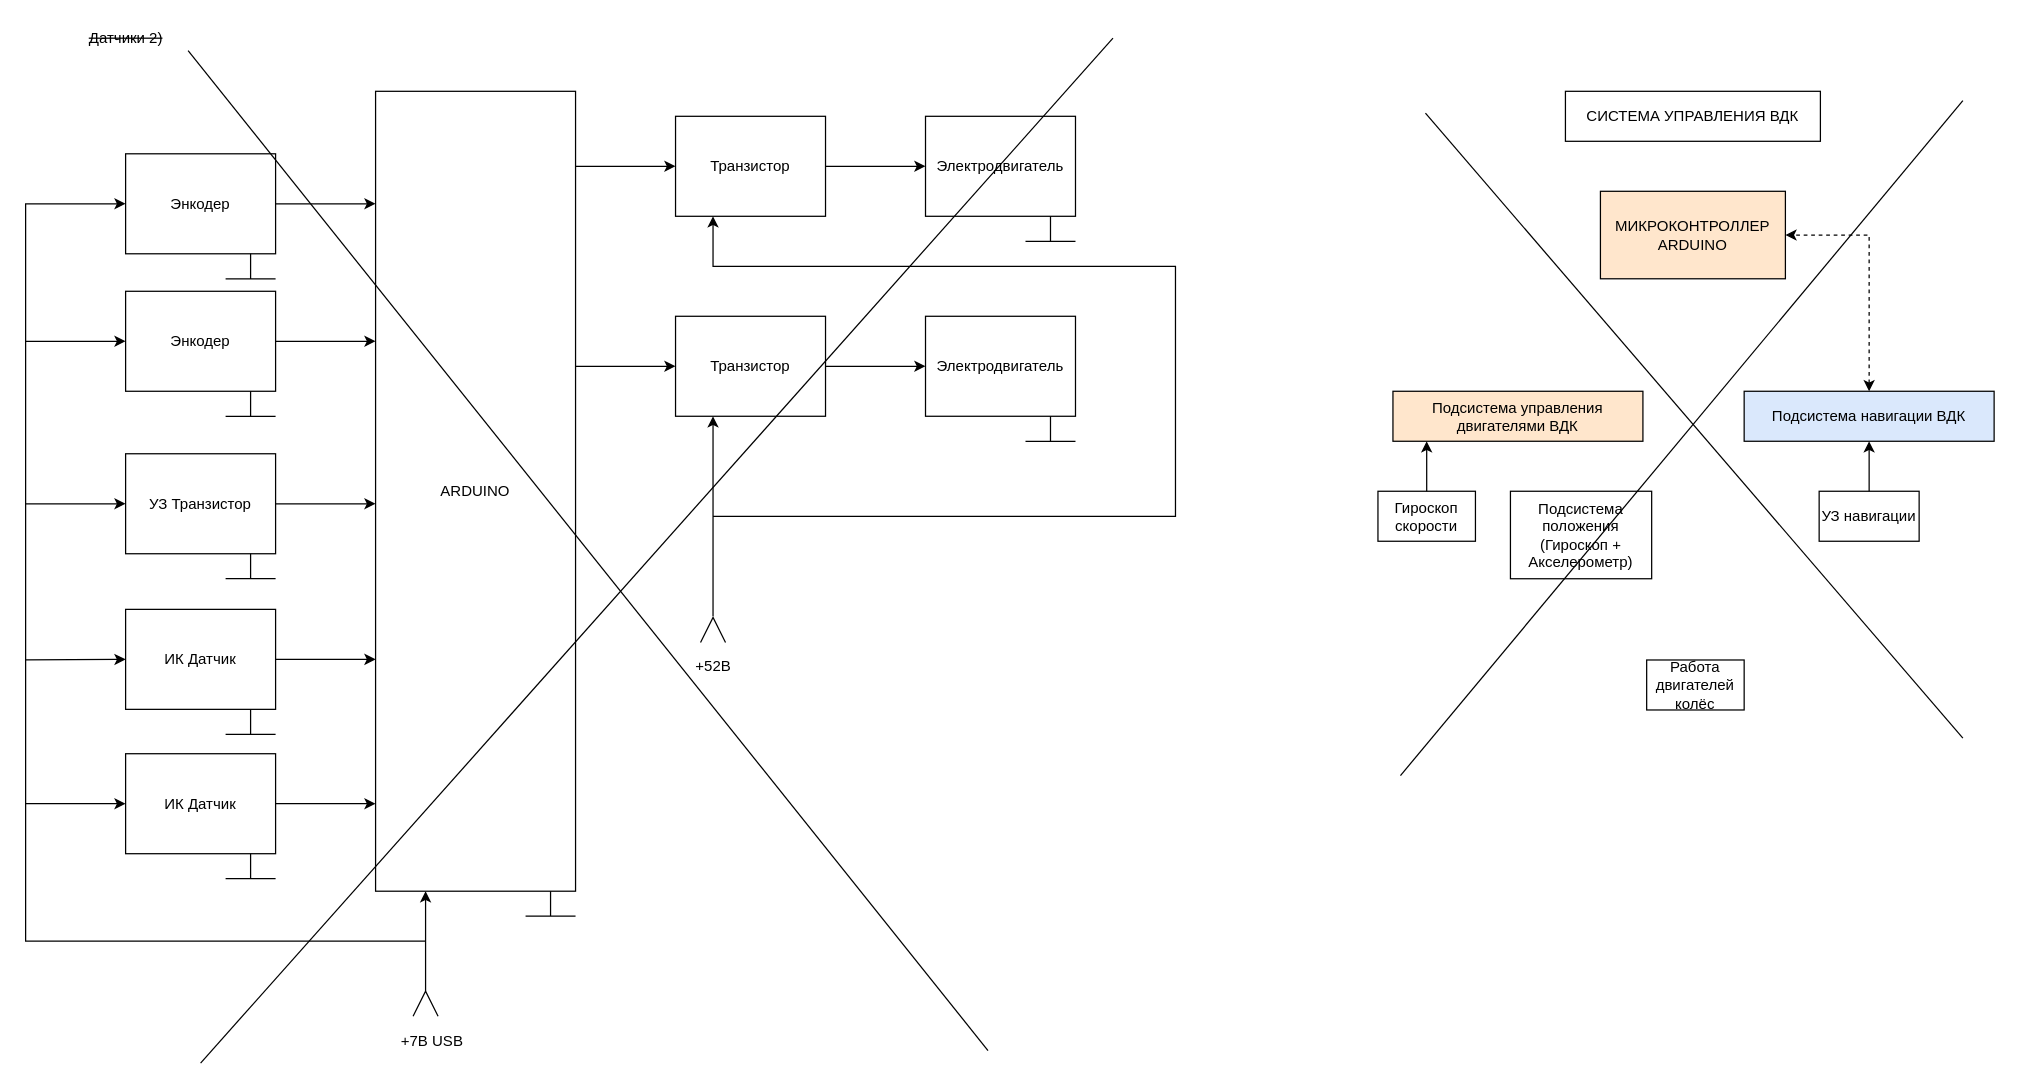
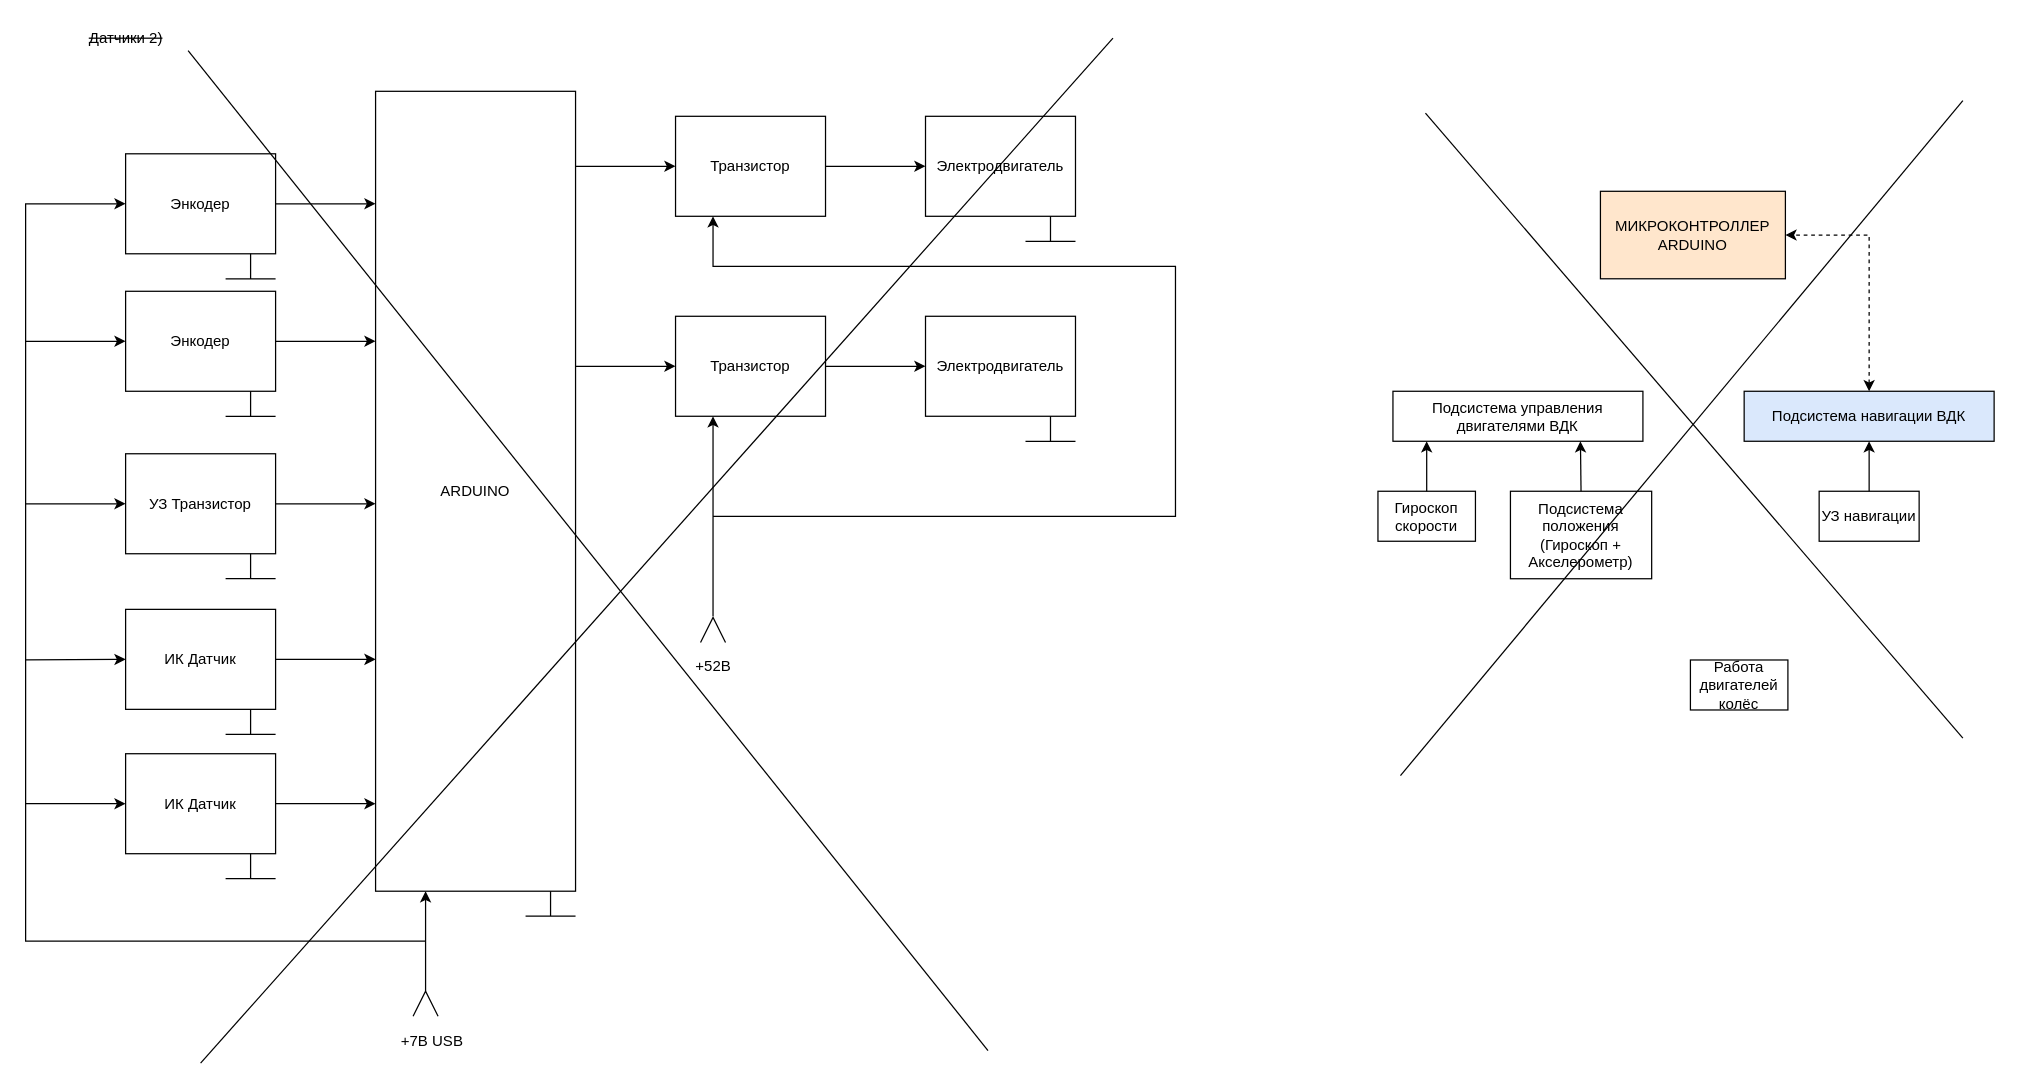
(1693, 116) -> none
(1518, 416) -> (1518, 416)
none -> (1581, 470)
(1696, 685) -> (1739, 685)
